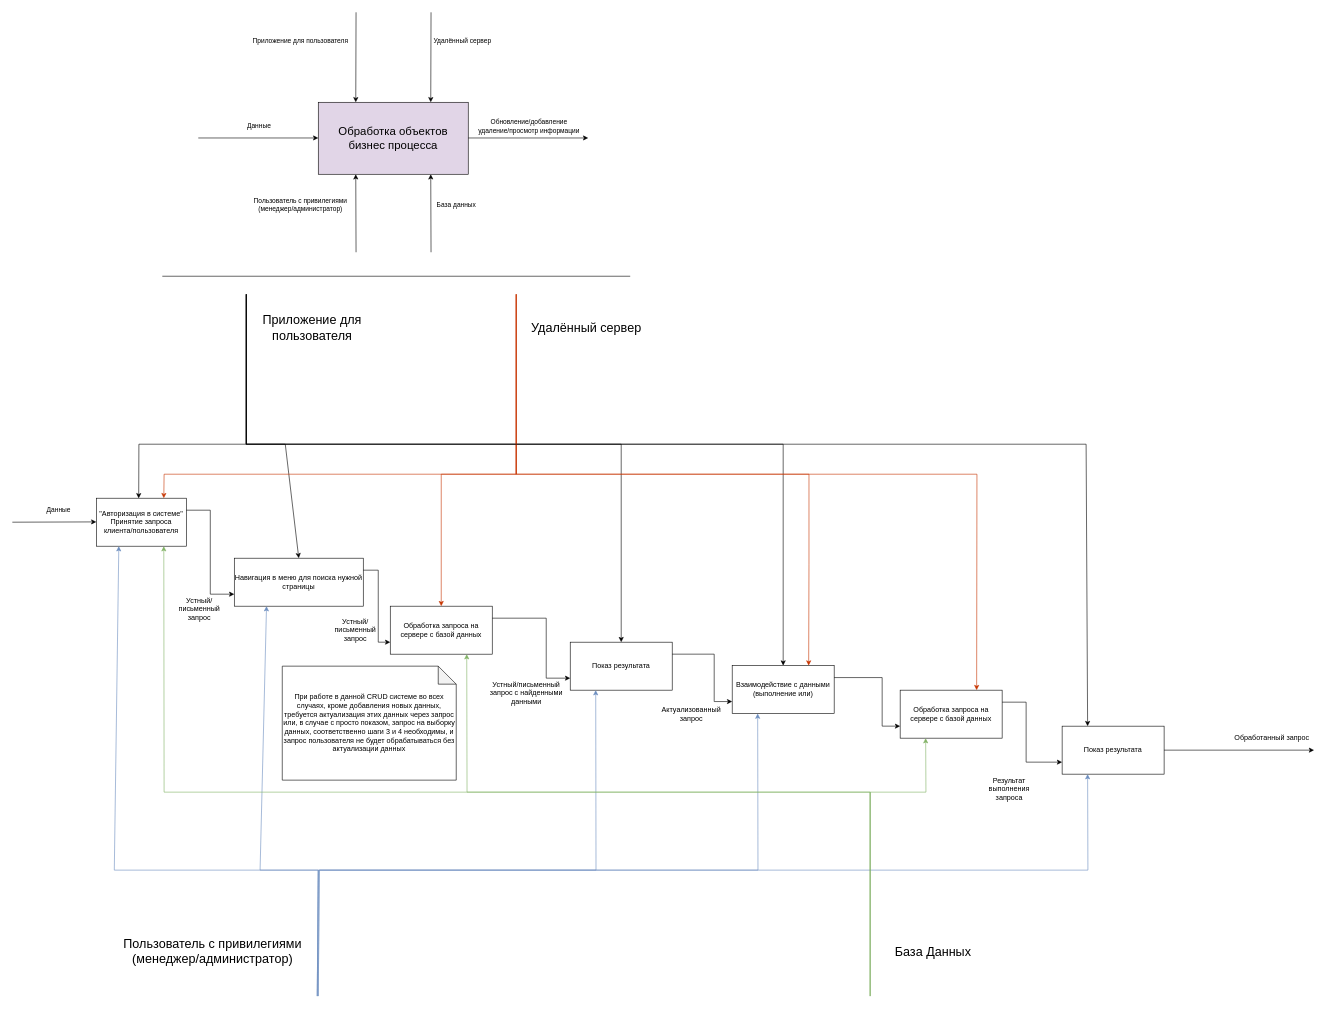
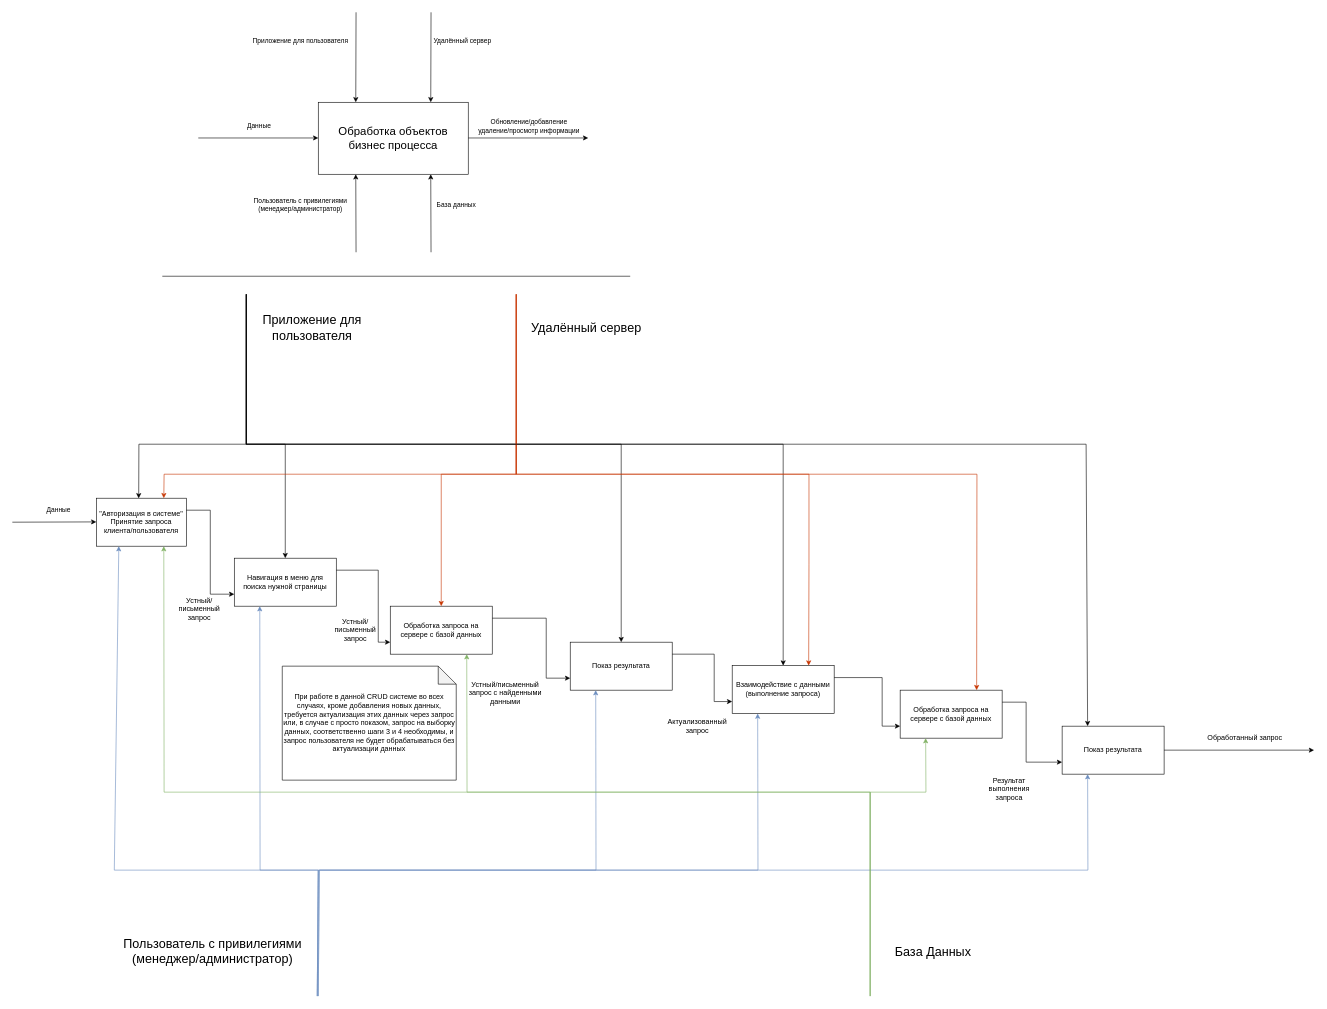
(393, 138) -> (393, 138)
(299, 582) -> (285, 582)
(783, 690) -> (783, 690)
(527, 693) -> (506, 693)
(692, 714) -> (698, 726)
(1272, 738) -> (1245, 738)
